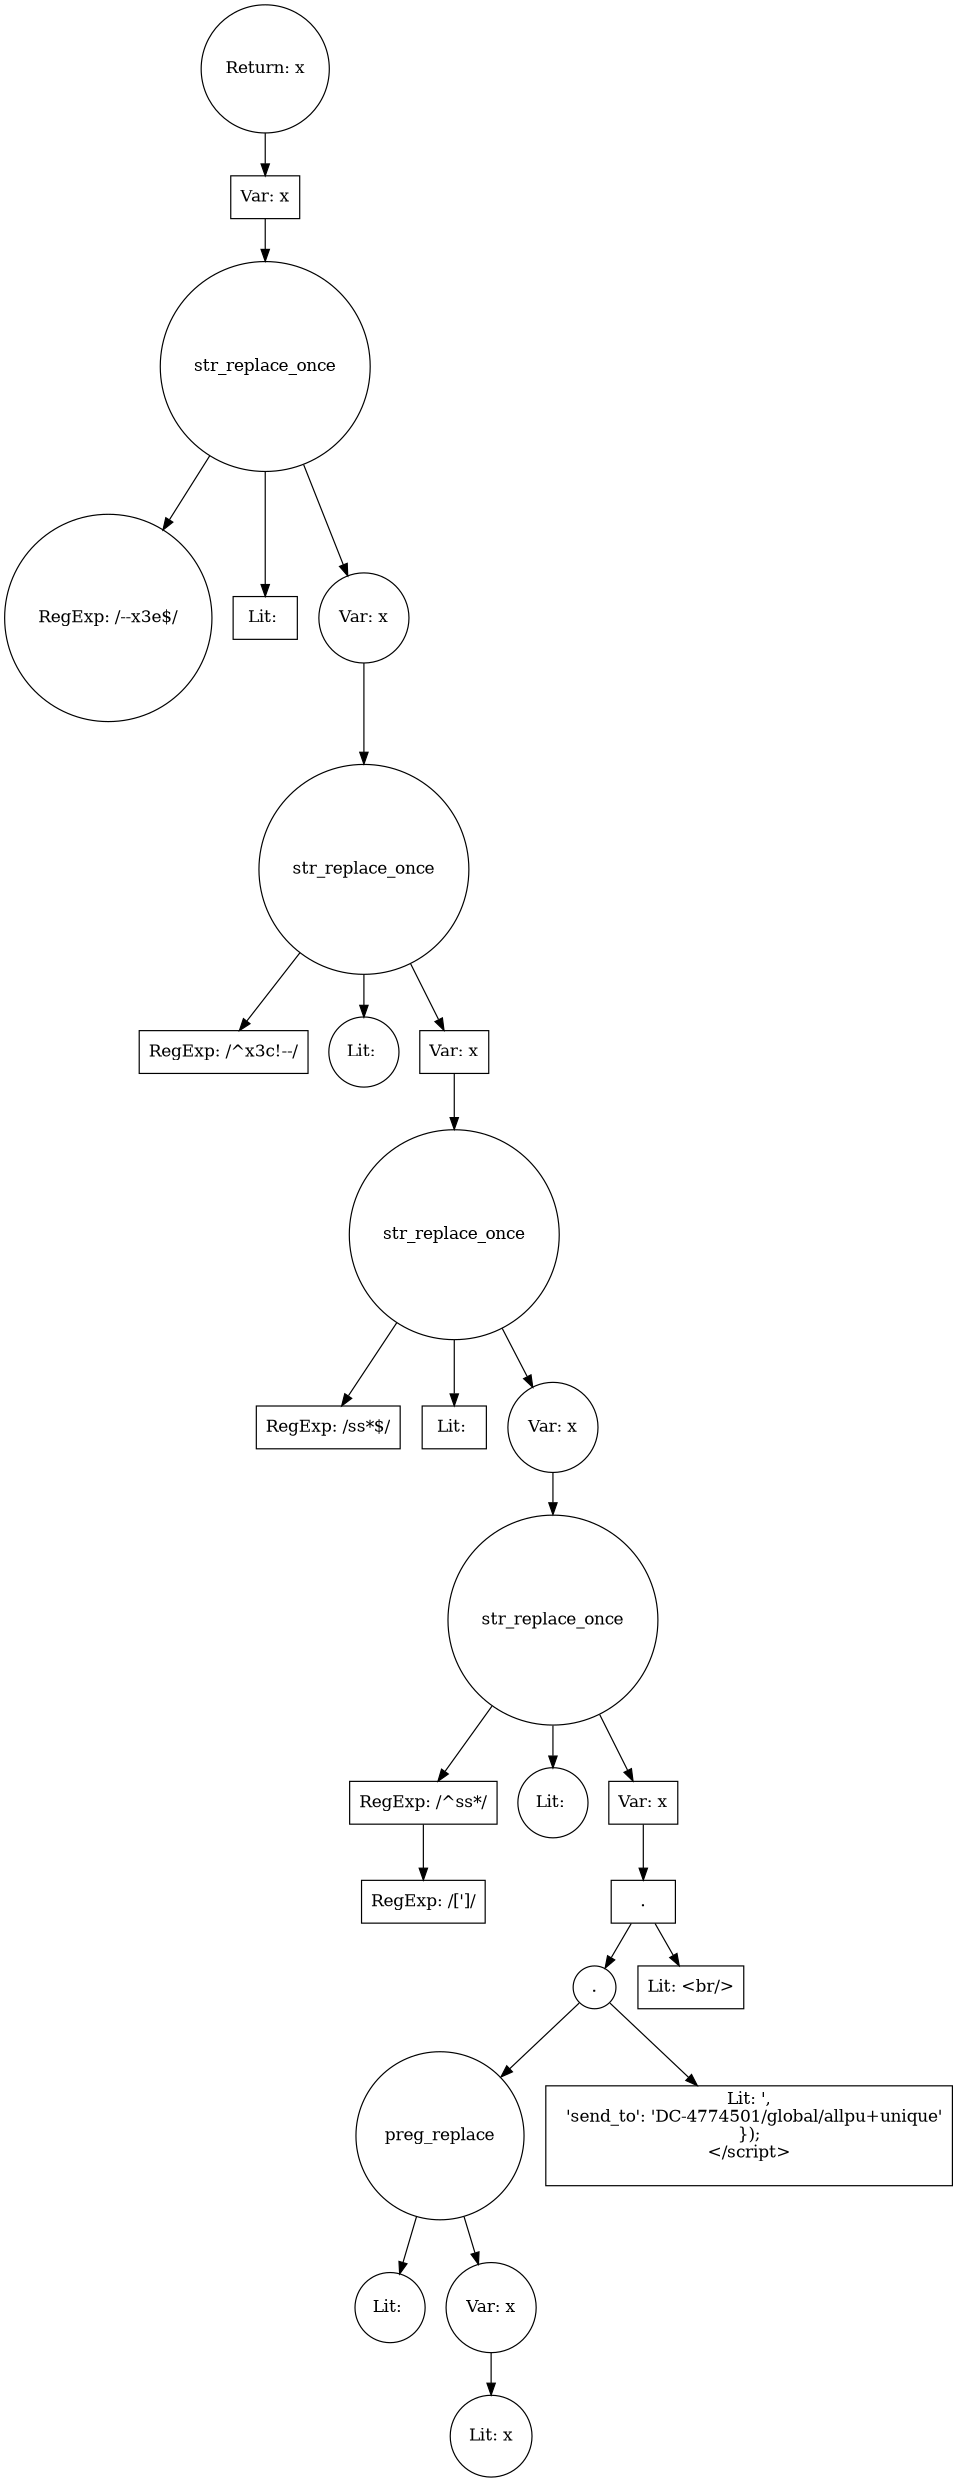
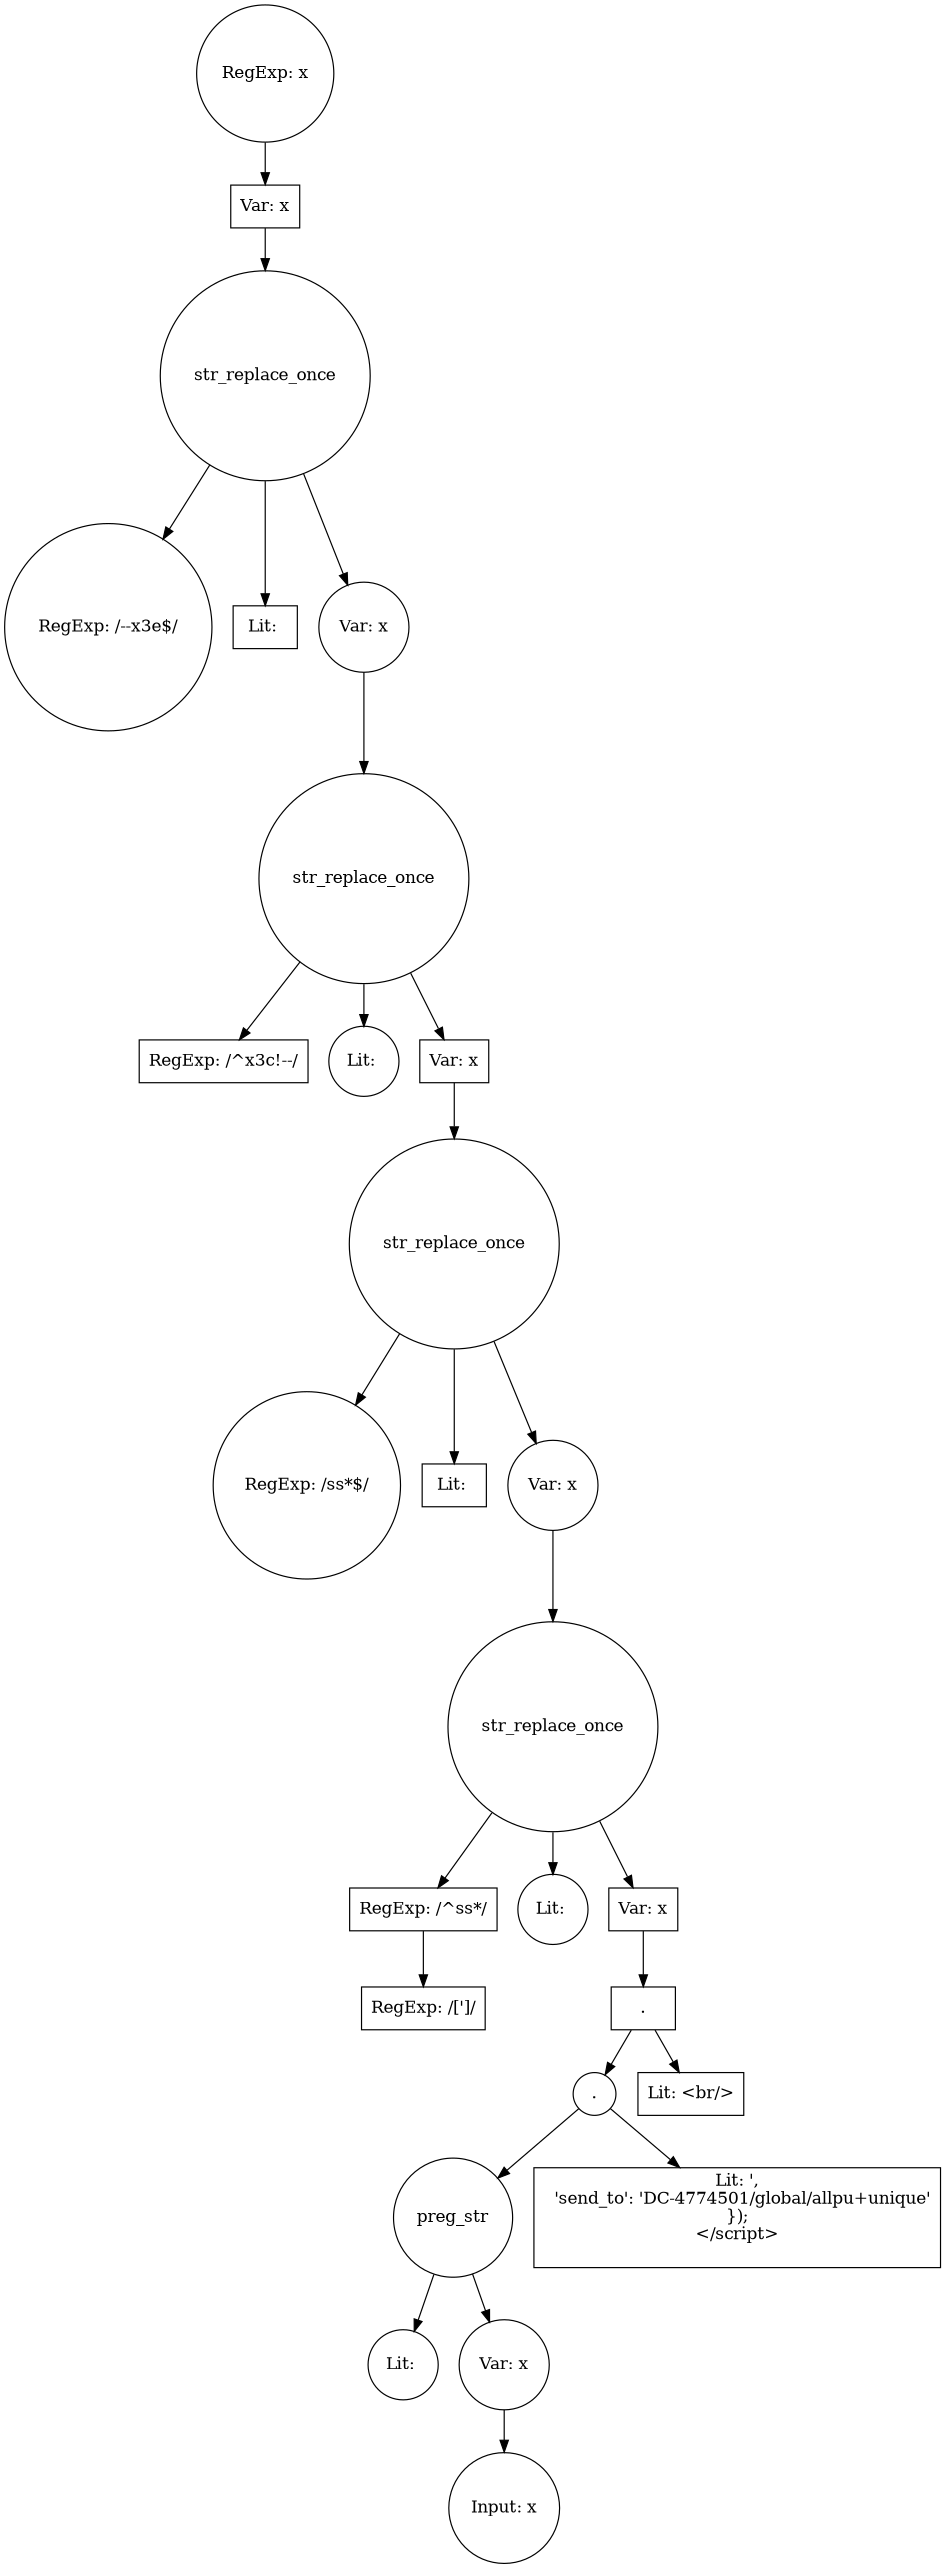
(265, 69) -> (265, 74)
(328, 1427) -> (307, 1485)
(440, 2136) -> (453, 2218)
(491, 2436) -> (504, 2508)
